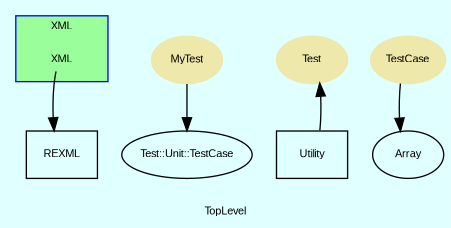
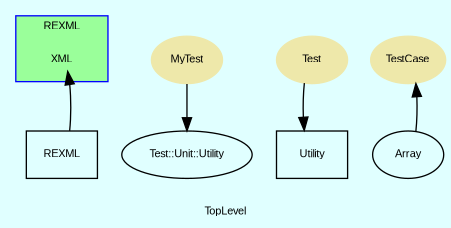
(62, 27) -> (62, 27)
(53, 94) -> (71, 108)
(399, 101) -> (417, 114)
(321, 113) -> (303, 100)
(187, 155) -> (187, 155)
